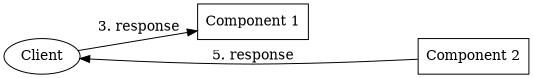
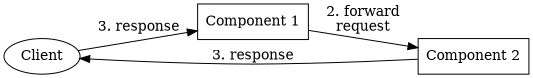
none -> (358, 38)
(253, 56) -> (253, 56)
